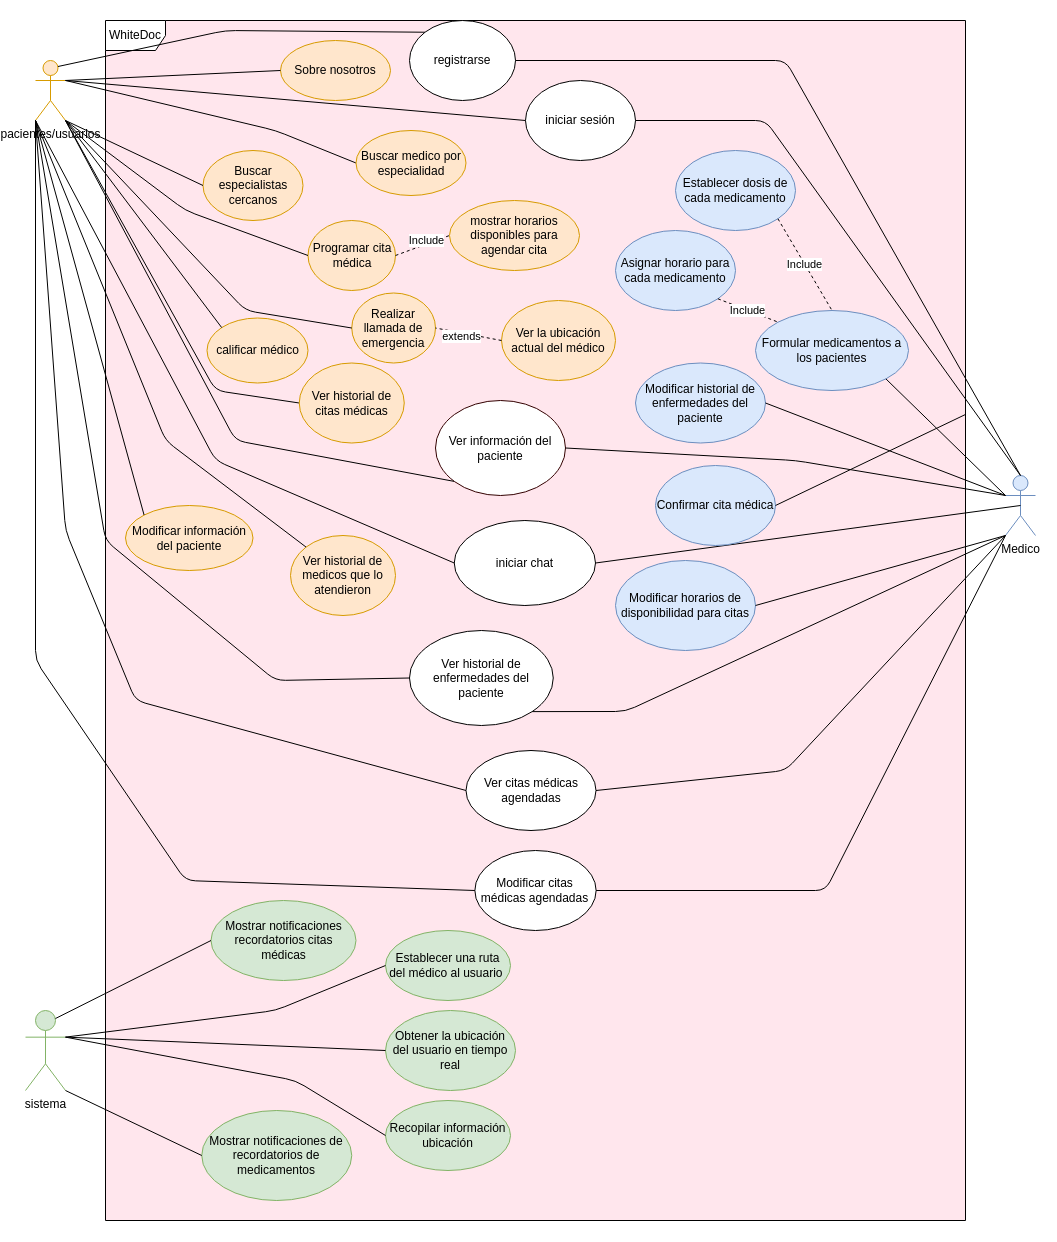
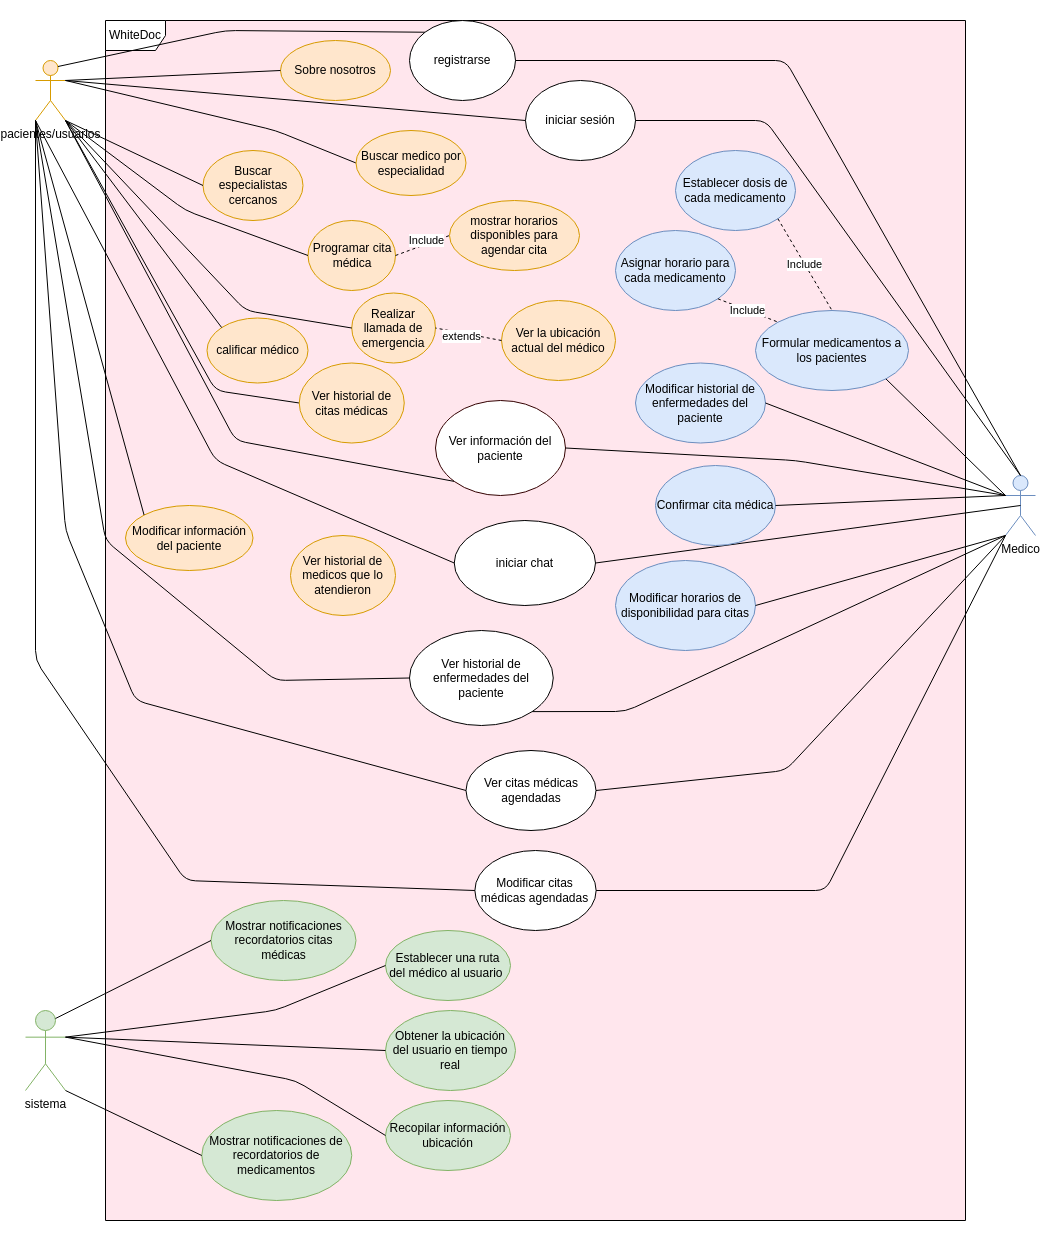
(177, 450) -> none
(869, 461) -> (889, 501)
